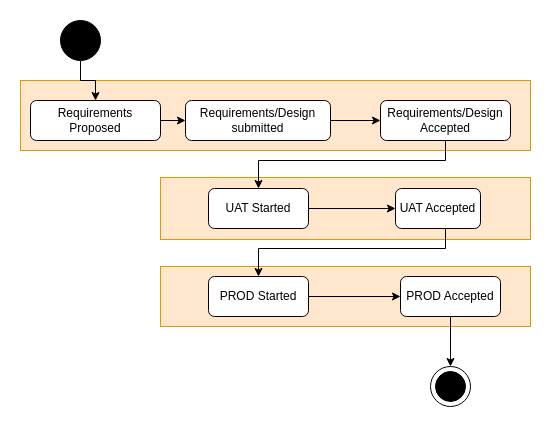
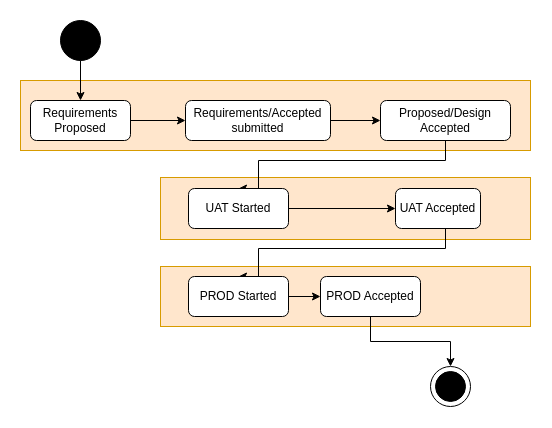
(96, 121) -> (81, 121)
(258, 121) -> (258, 121)
(446, 121) -> (446, 121)
(259, 209) -> (239, 209)
(259, 297) -> (239, 297)
(451, 297) -> (371, 297)
